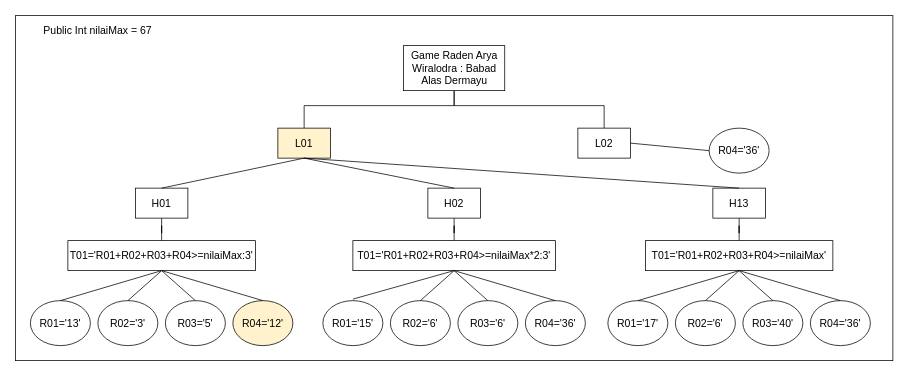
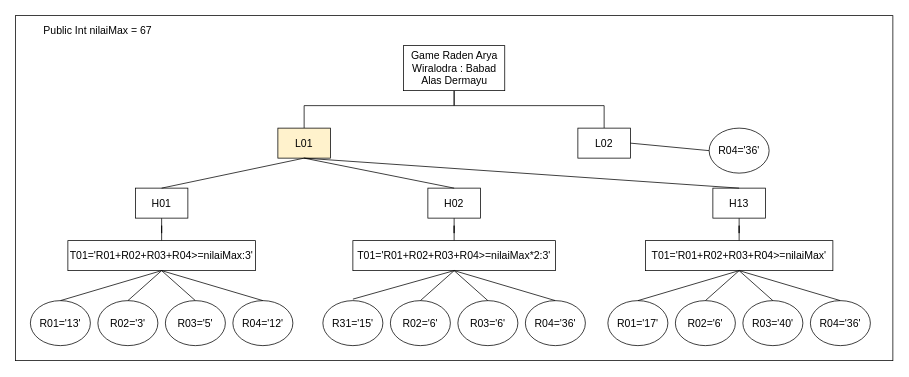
(263, 323) -> (263, 323)
(353, 323) -> (353, 323)
